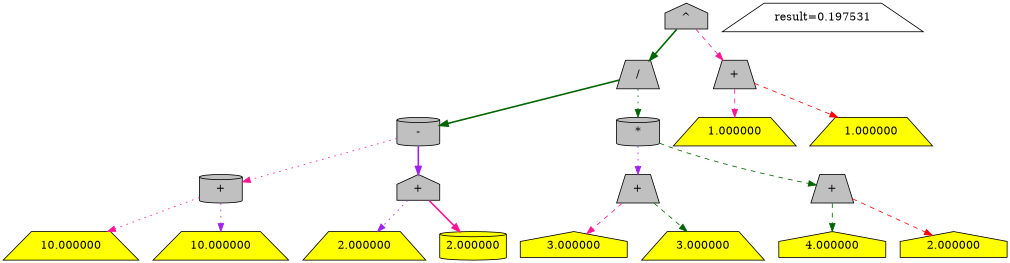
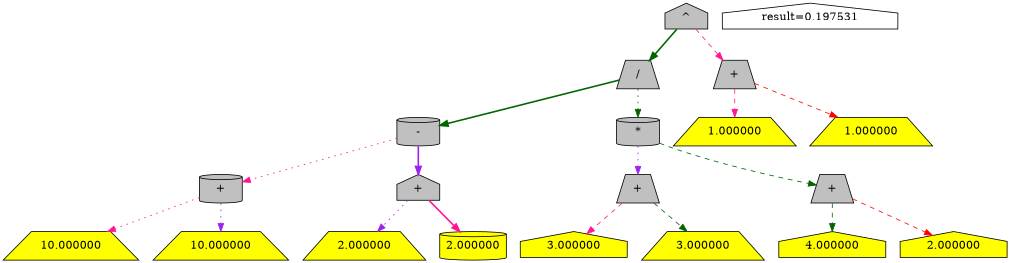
(823, 17) -> (810, 17)
